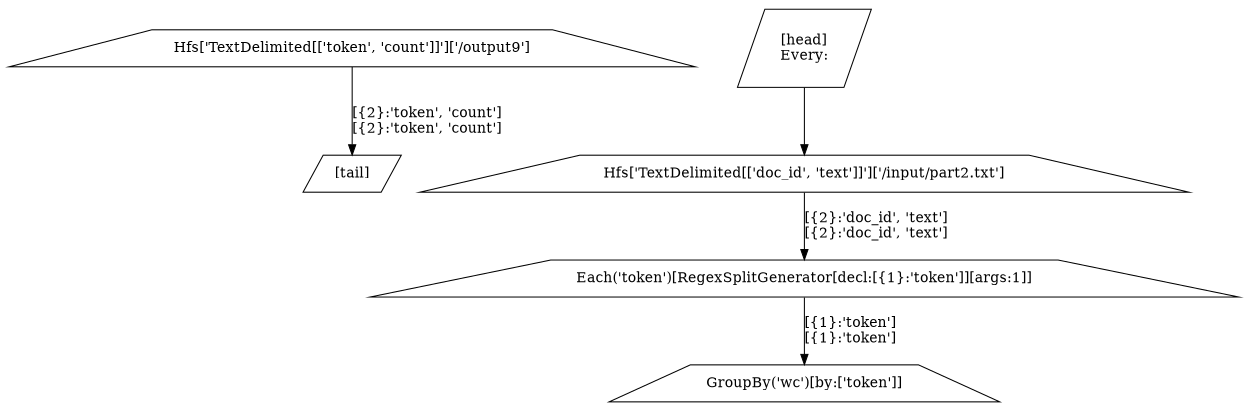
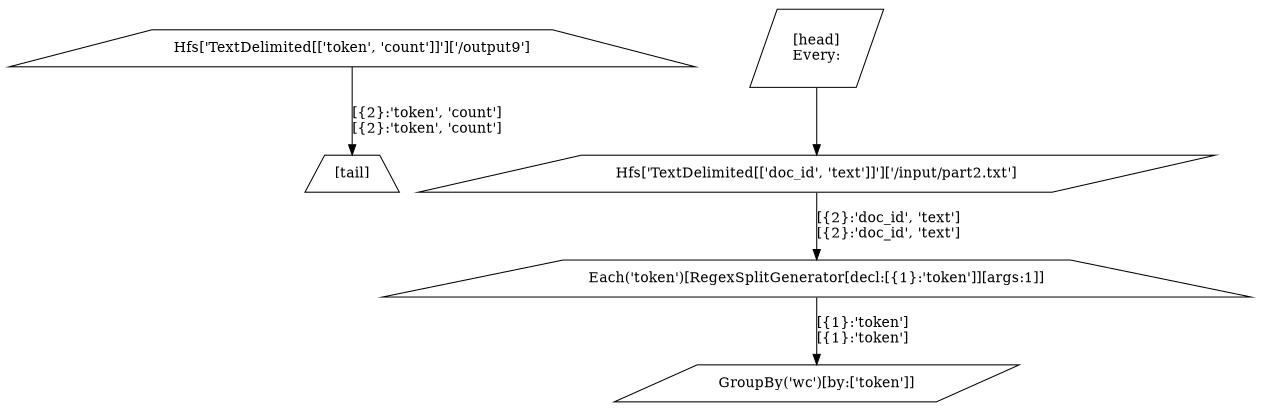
(352, 174) -> (352, 174)
(804, 174) -> (817, 174)
(804, 383) -> (817, 383)
